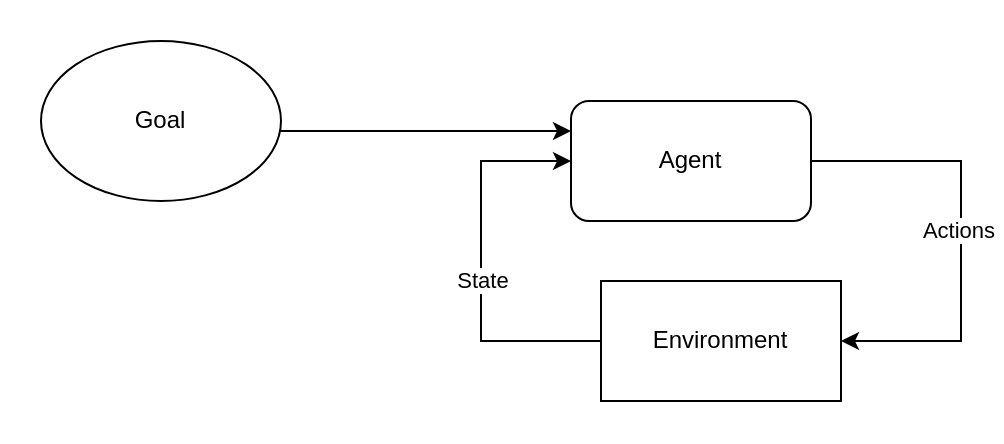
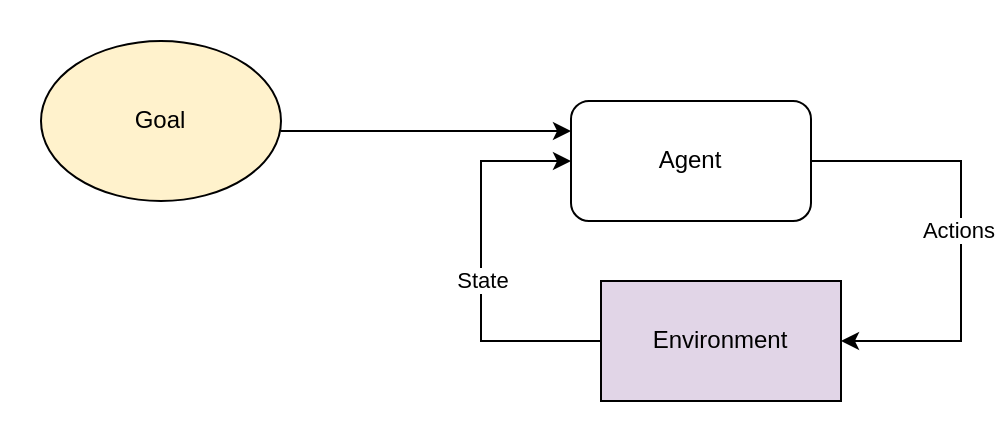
(161, 121) -> (161, 121)
(721, 341) -> (721, 341)
